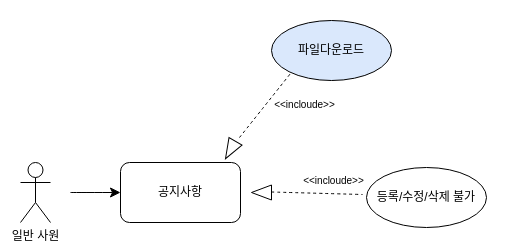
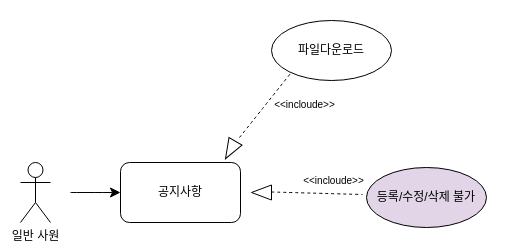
(332, 51) -> (332, 51)
(427, 198) -> (427, 198)
